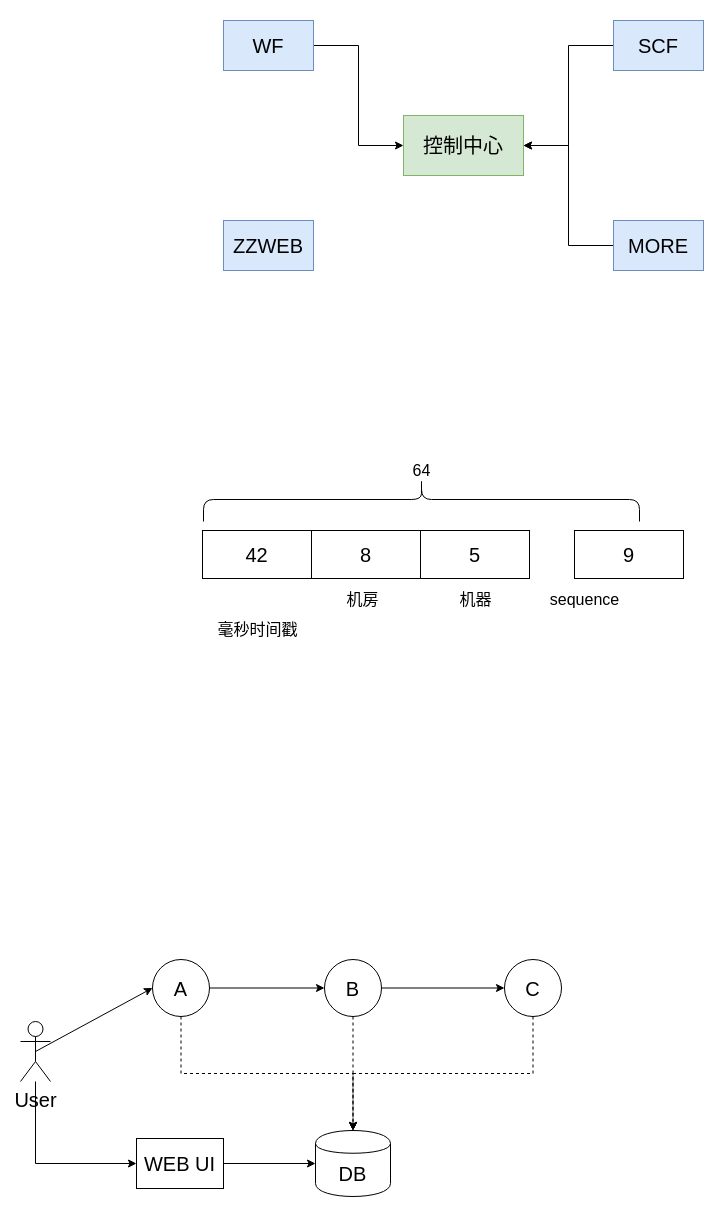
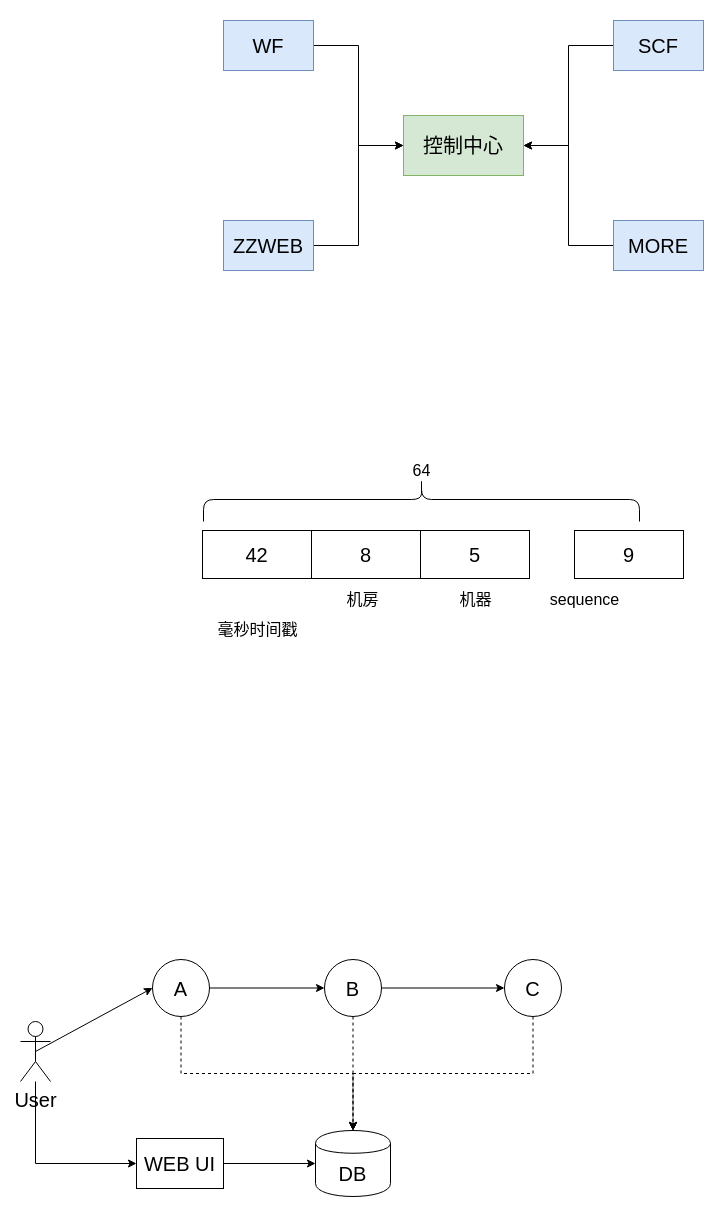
none -> (359, 220)
